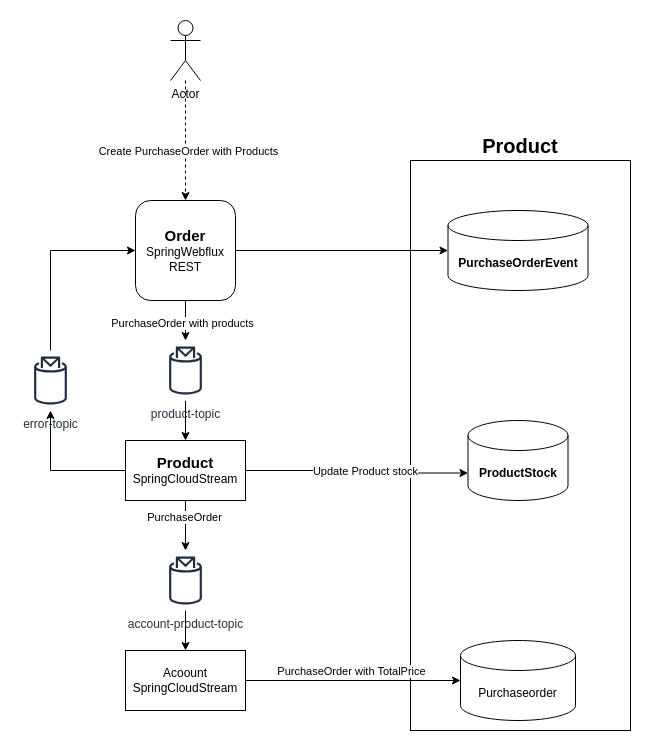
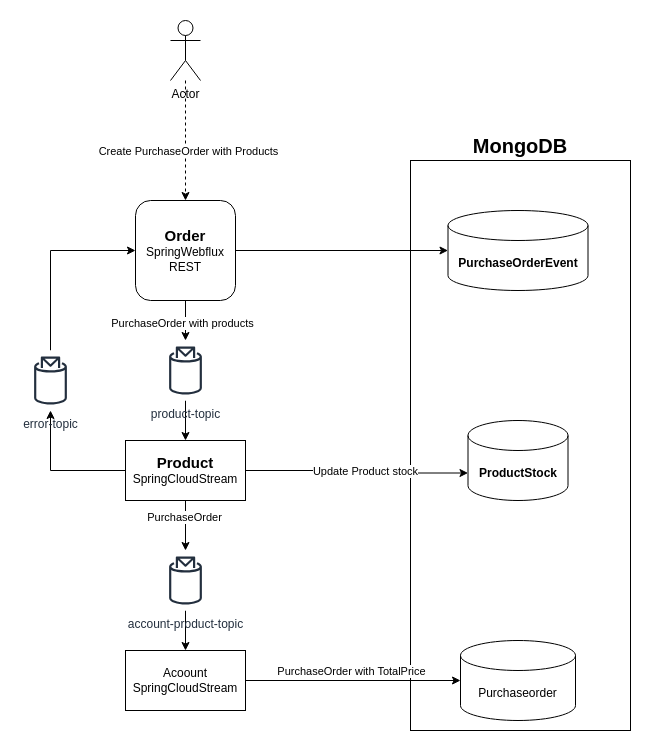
(521, 146) -> (521, 146)
